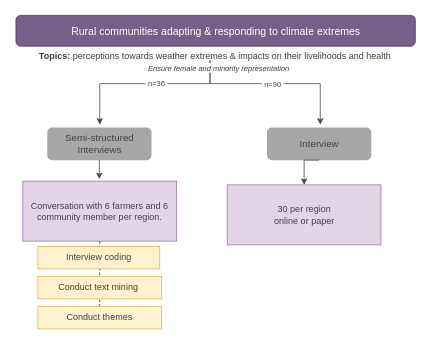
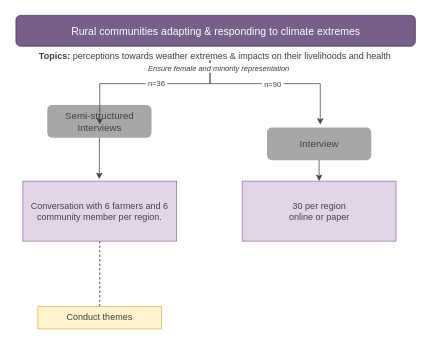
(99, 144) -> (99, 121)
(304, 215) -> (319, 211)
(99, 258) -> none
(100, 288) -> none
